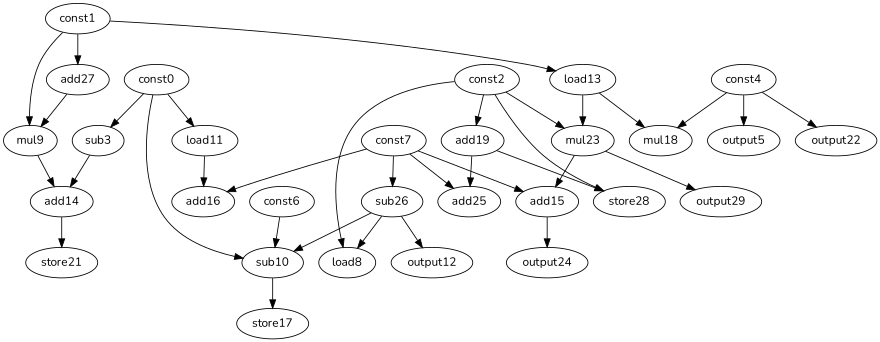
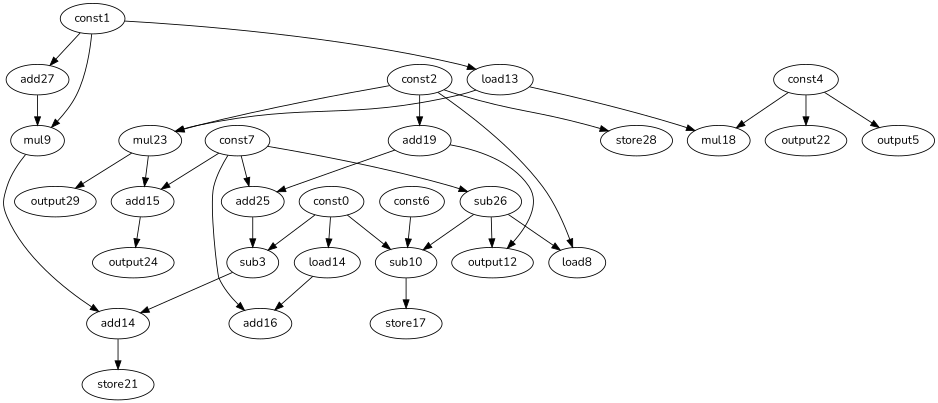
(205, 141) -> (327, 263)
(546, 169) -> (519, 175)
none -> (253, 228)
